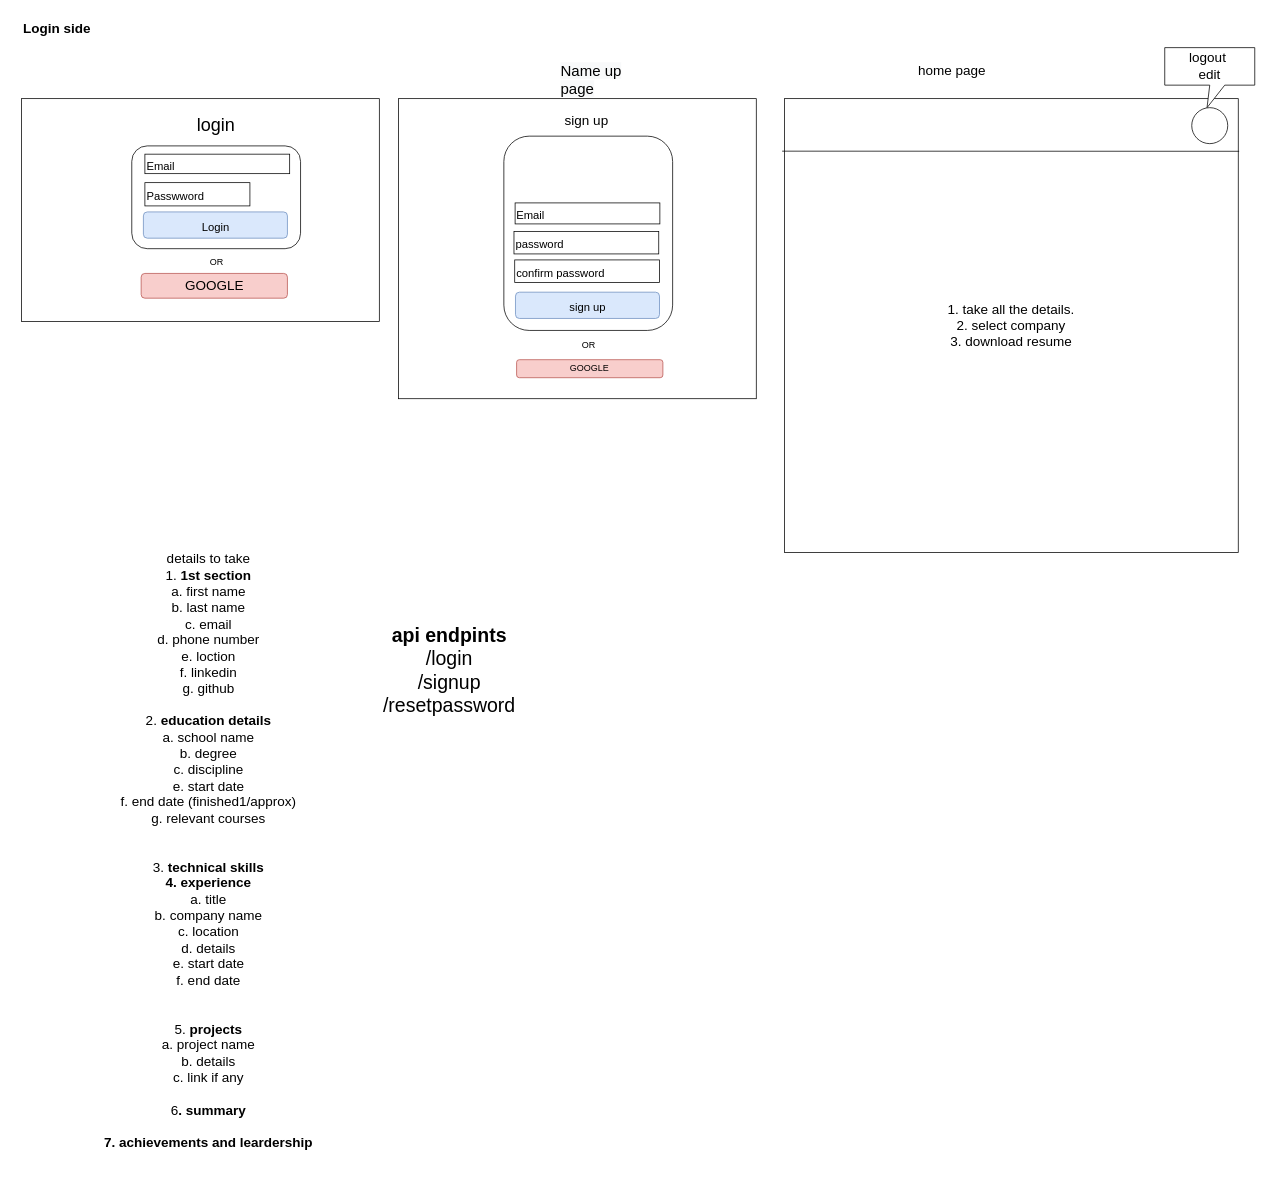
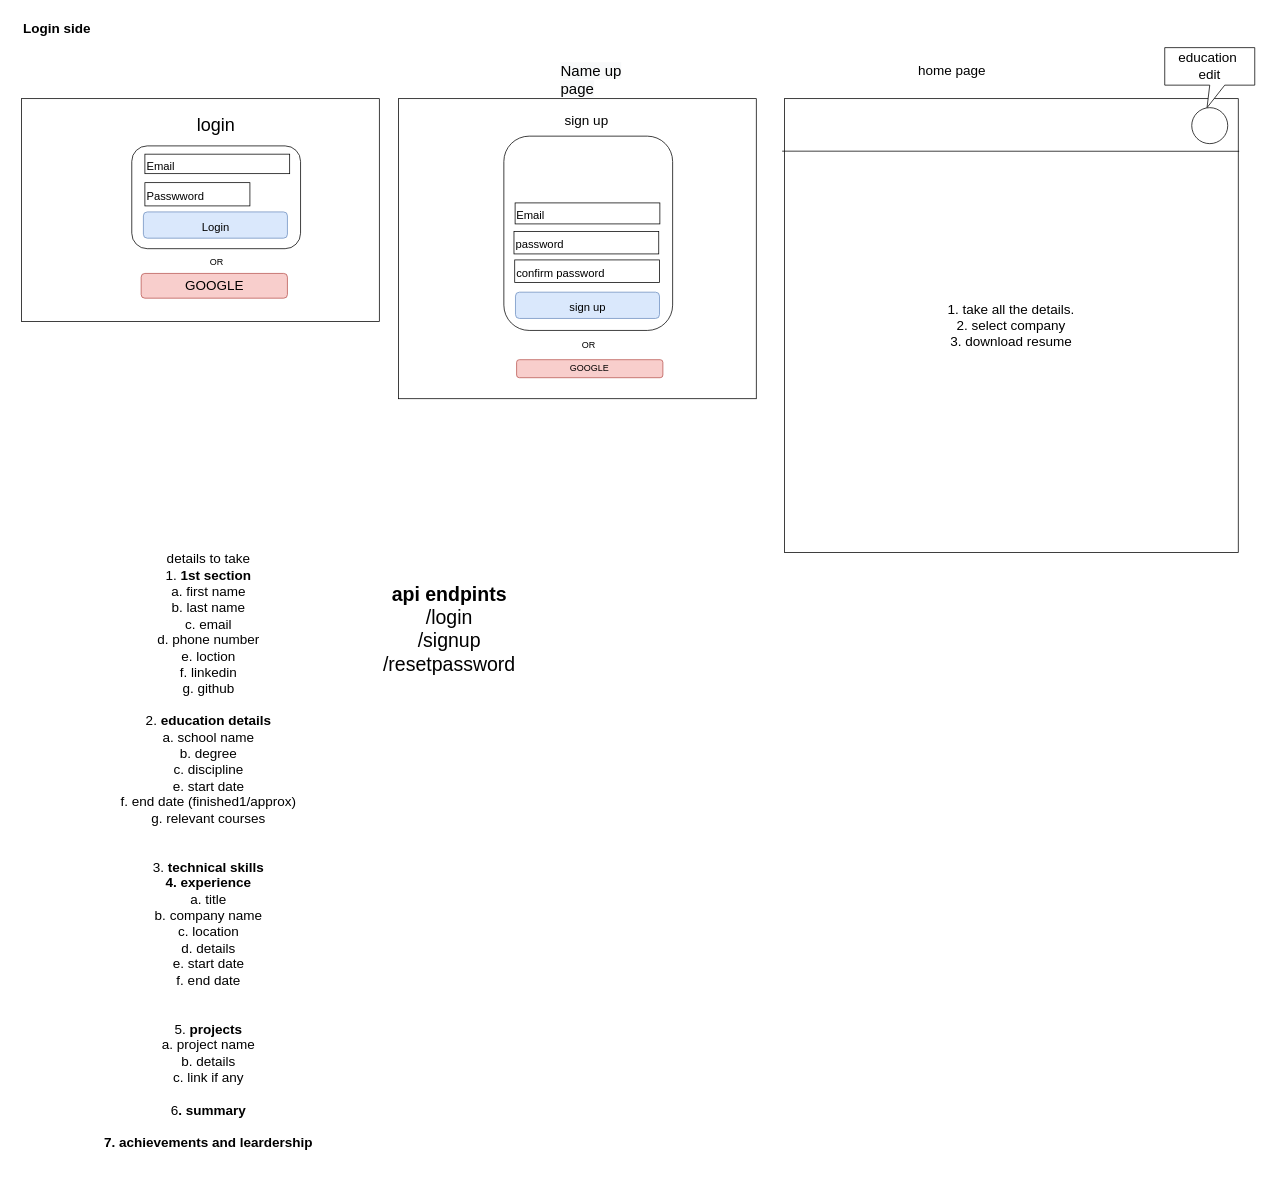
(1209, 66) -> (1209, 66)
(449, 682) -> (449, 641)
